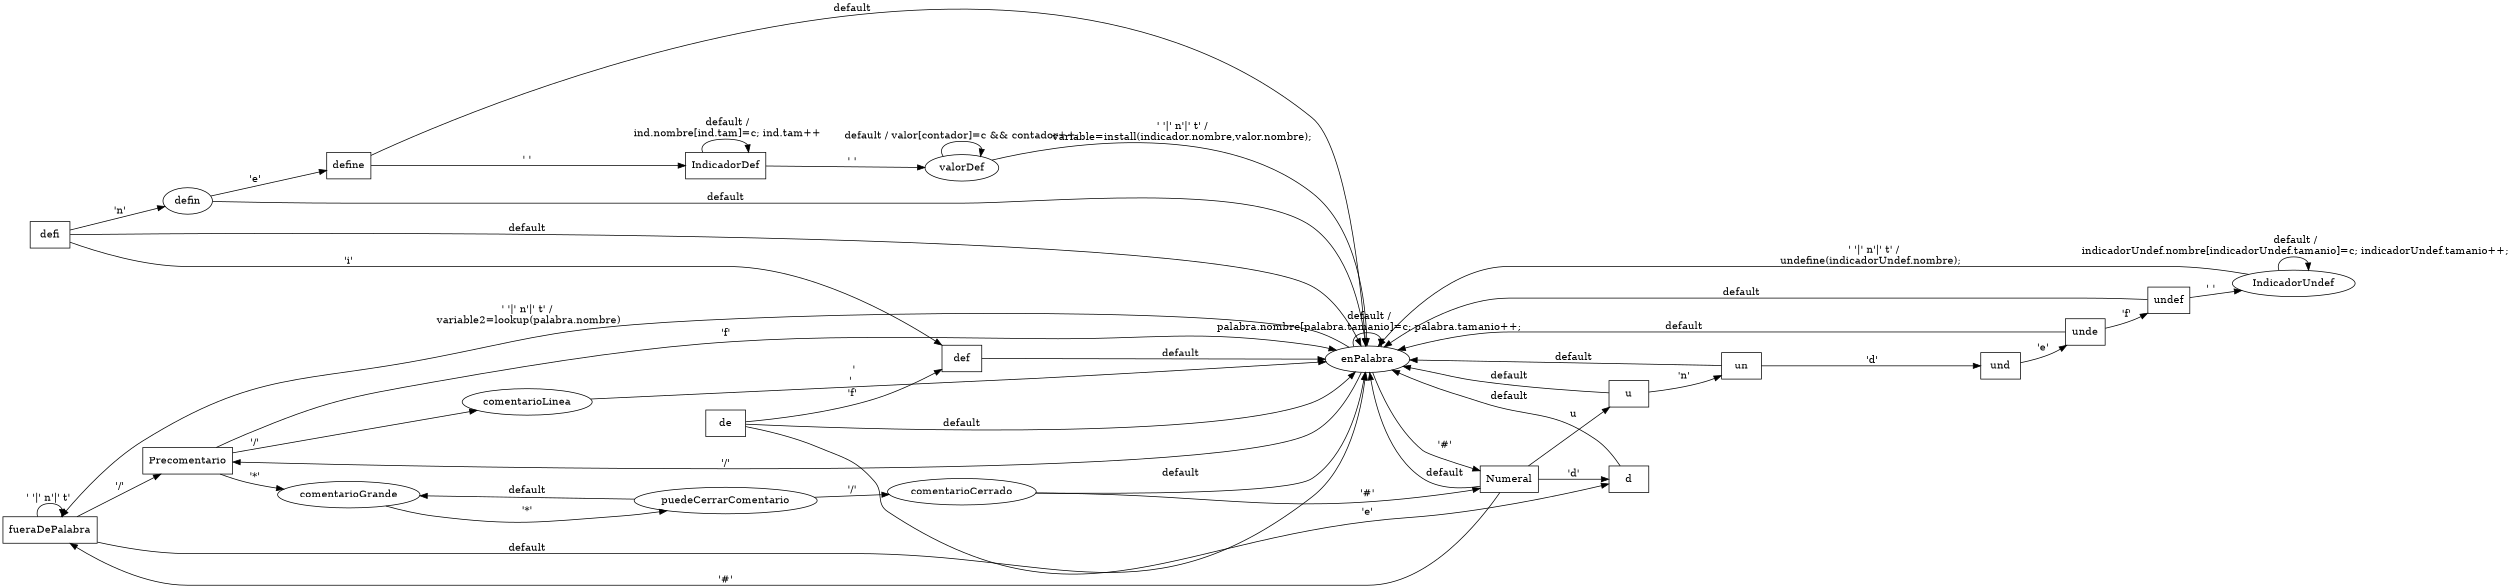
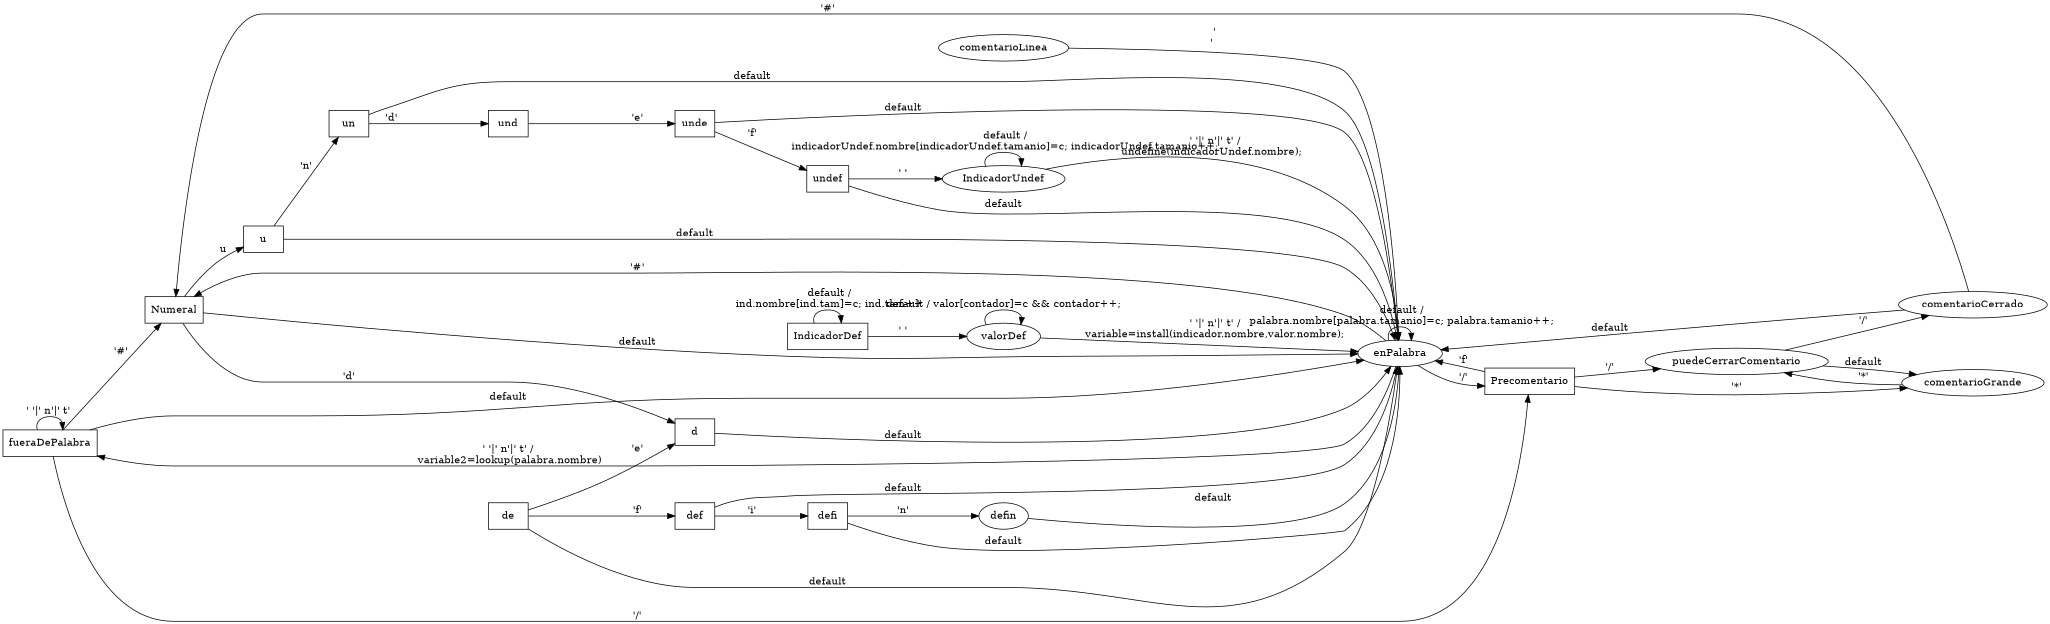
(349, 166) -> none
(509, 266) -> (758, 516)
(351, 432) -> (1614, 373)
(802, 585) -> (109, 379)
